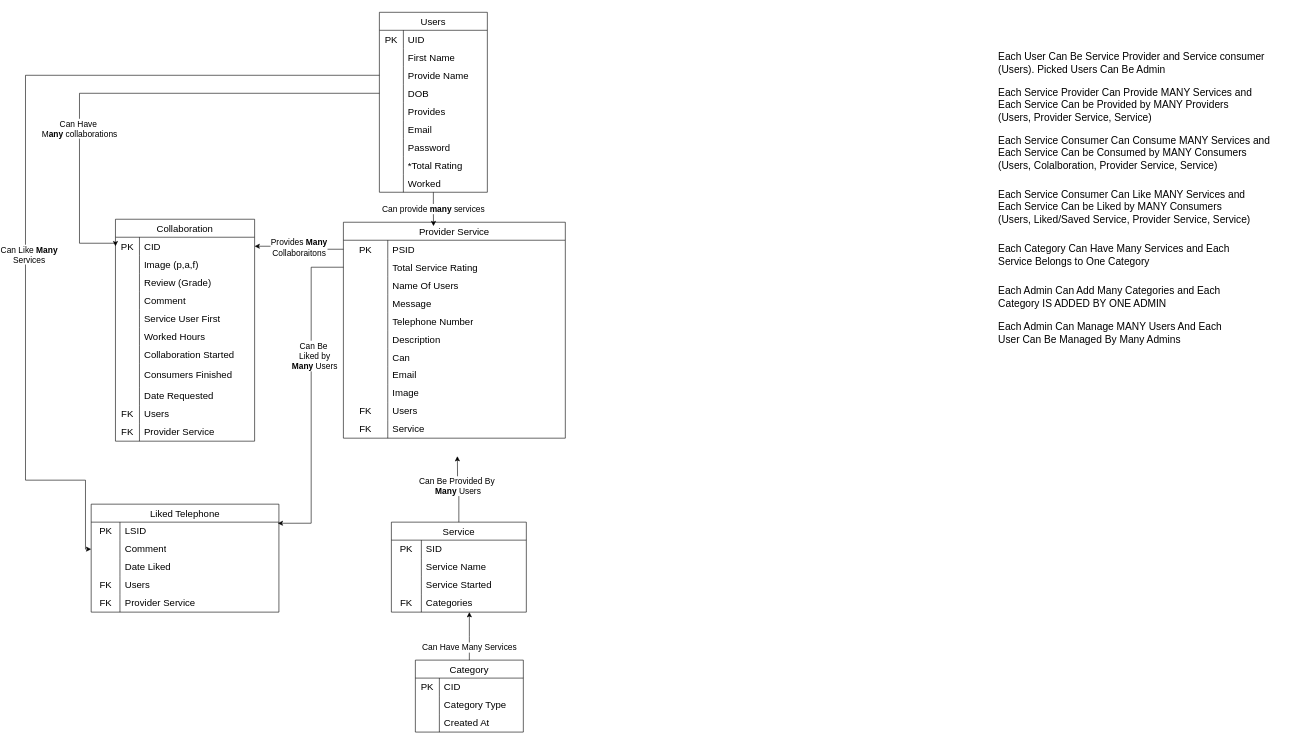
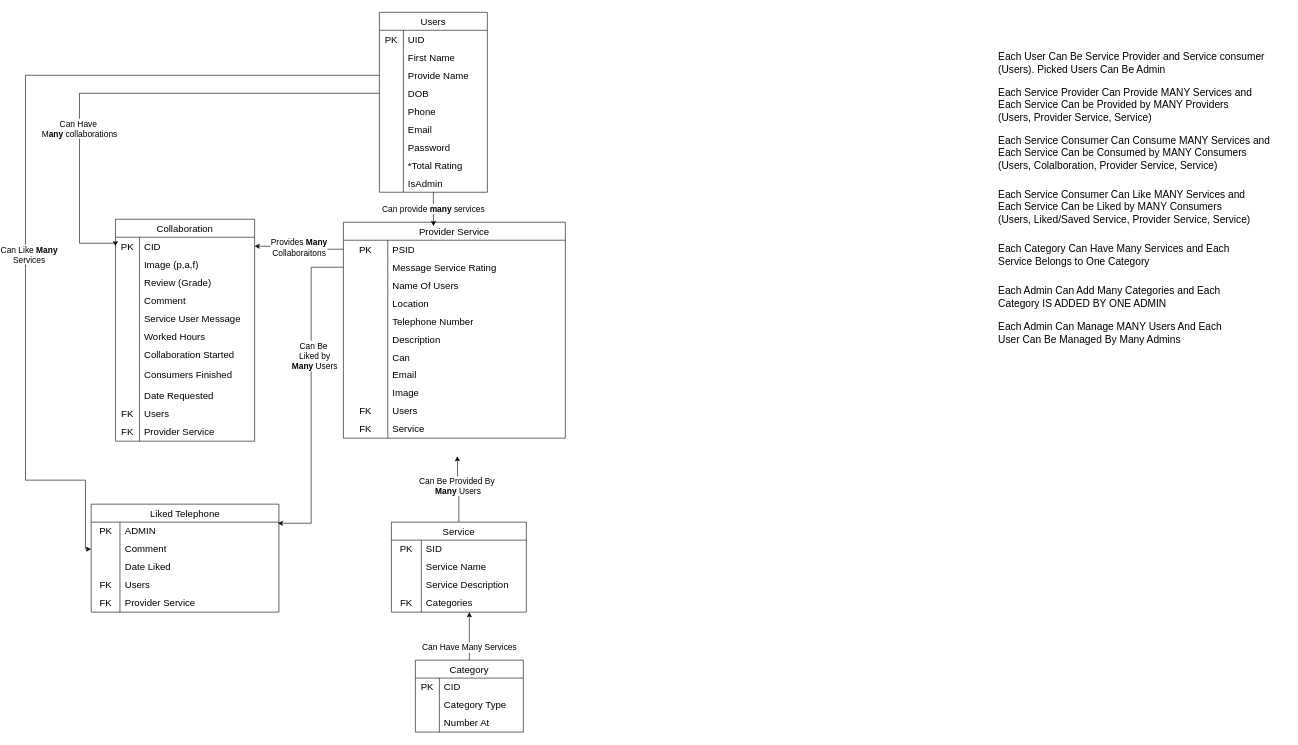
(429, 111) -> (422, 111)
(424, 183) -> (426, 183)
(440, 267) -> (447, 267)
(412, 303) -> (413, 303)
(188, 318) -> (194, 318)
(136, 531) -> (139, 531)
(464, 585) -> (472, 585)
(470, 723) -> (467, 723)
